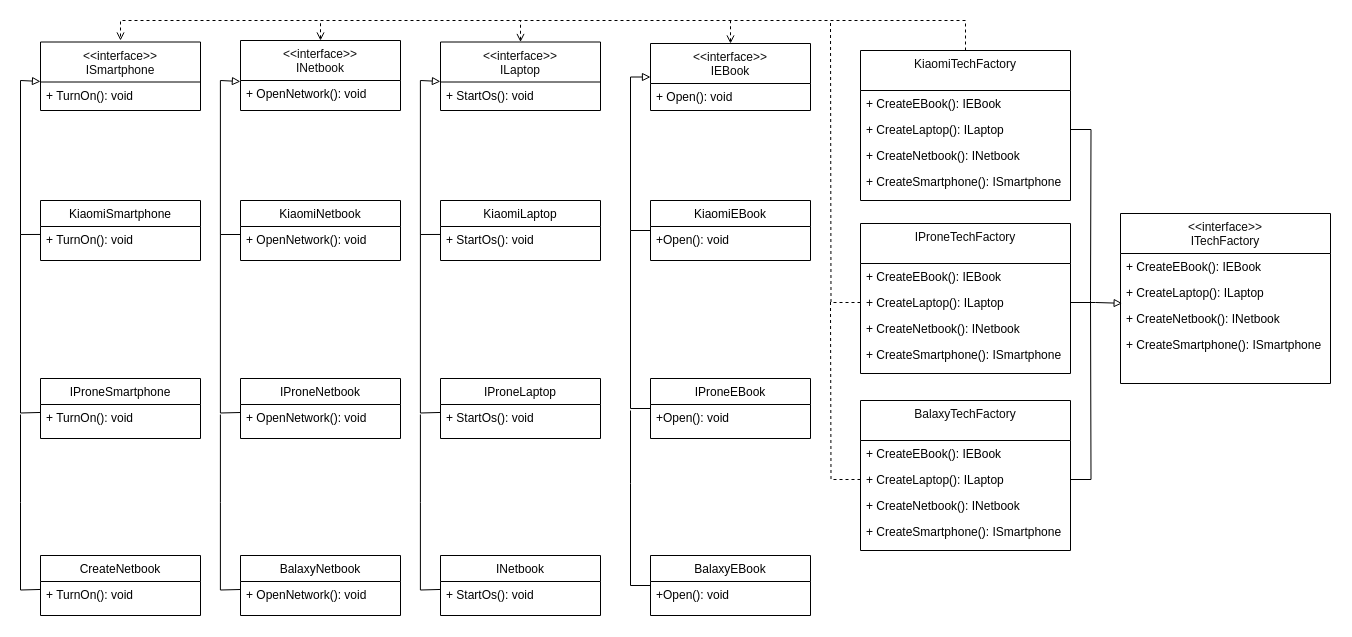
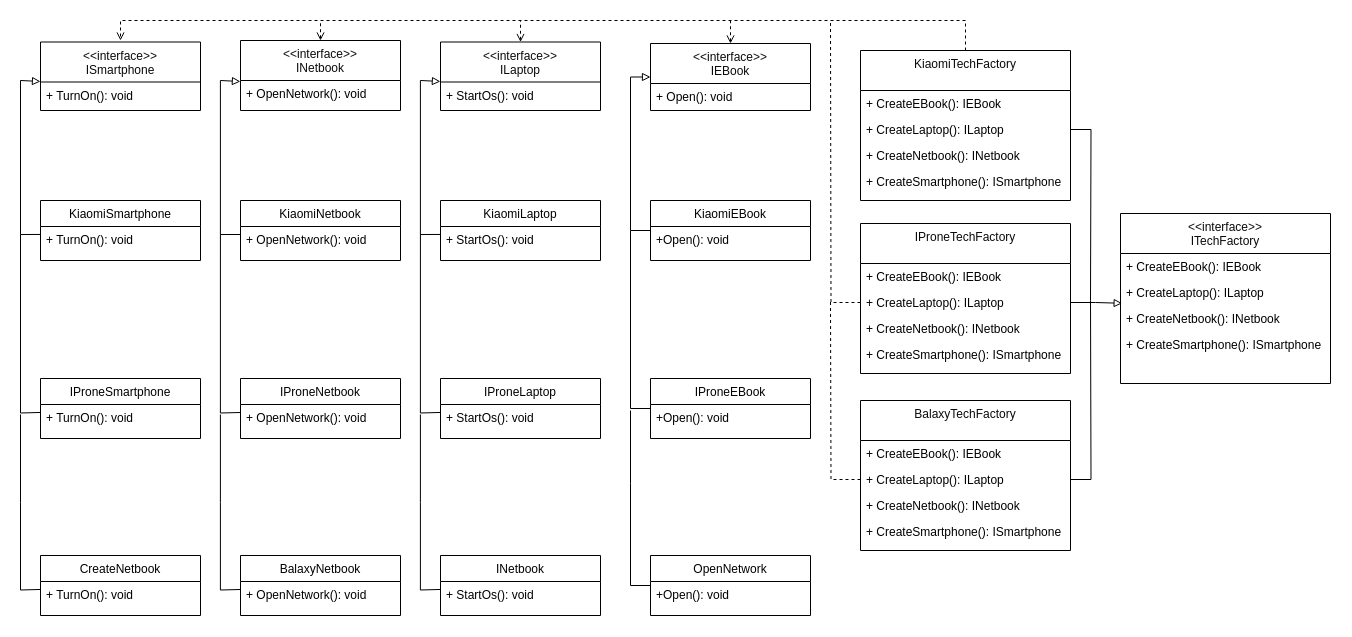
(730, 569) -> (730, 569)
